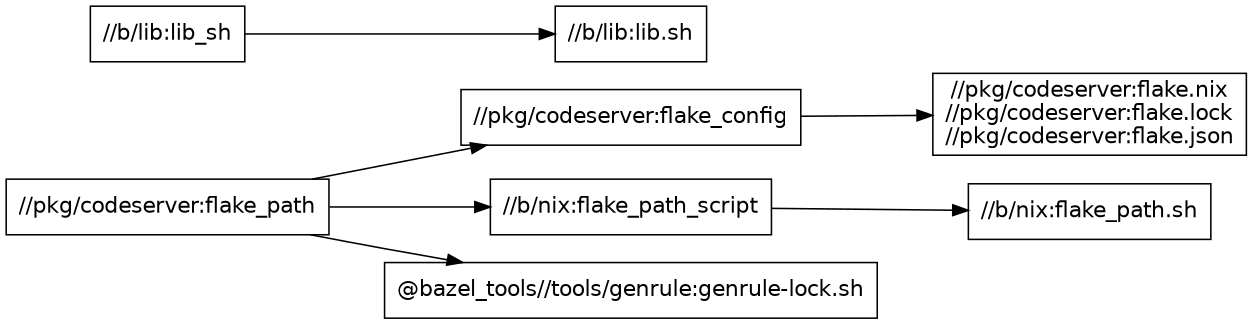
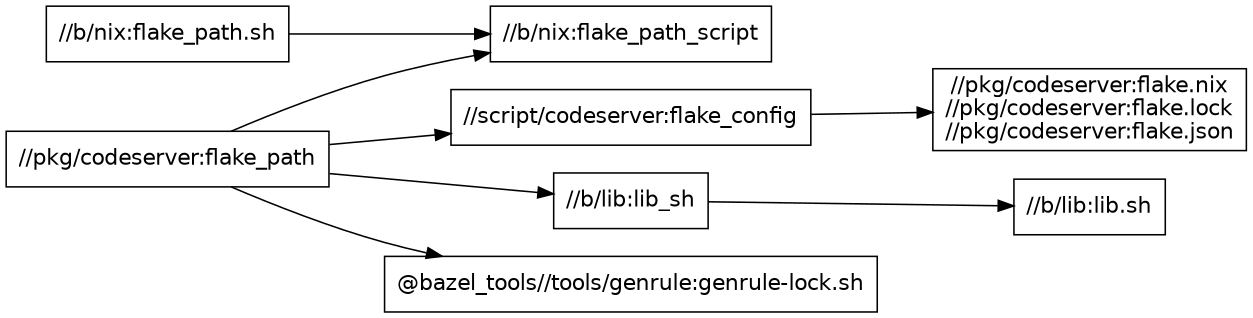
(631, 117) -> (631, 117)
none -> (434, 183)
(862, 209) -> (382, 34)
